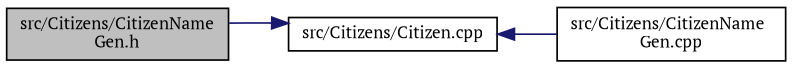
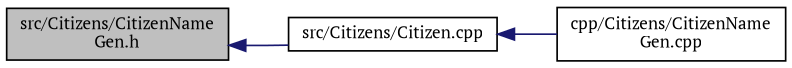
(250, 23) -> (267, 45)
(671, 34) -> (671, 34)
